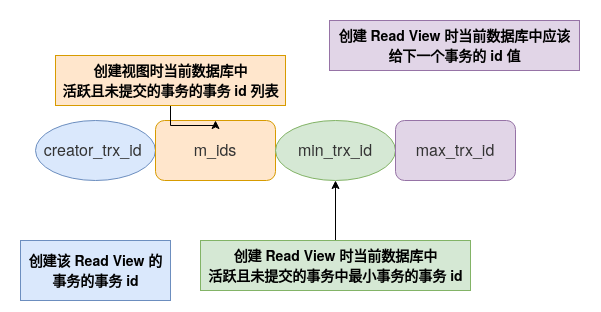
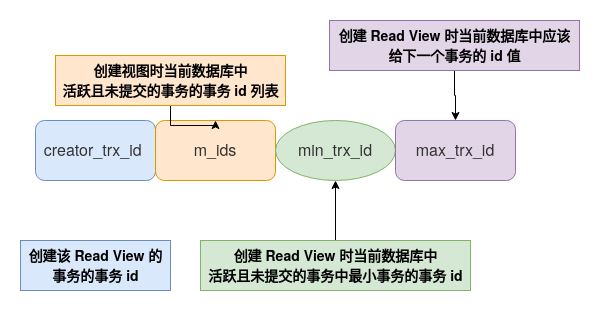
none -> (455, 93)
(96, 151) -> (96, 151)
(96, 271) -> (96, 266)
